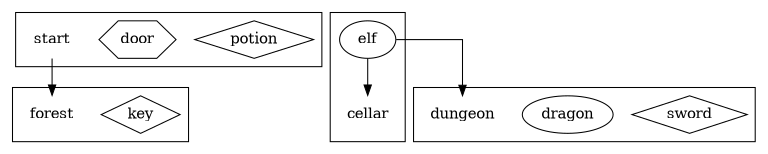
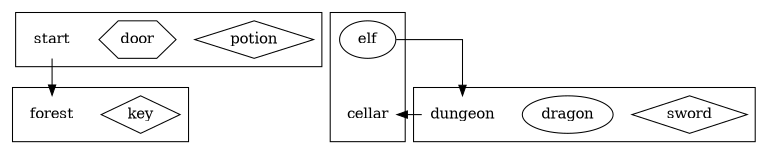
(368, 72) -> (415, 115)
